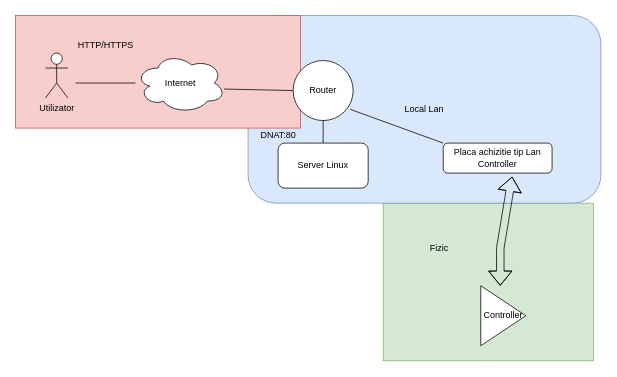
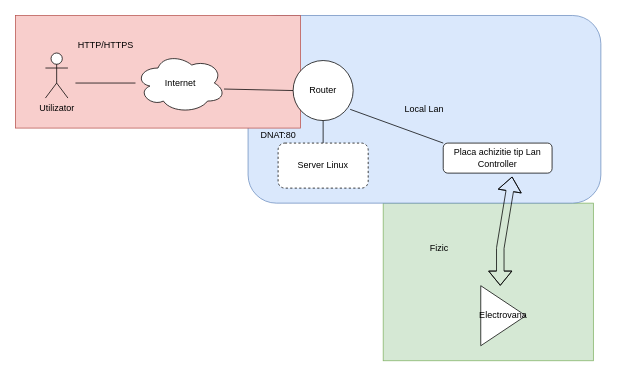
(323, 165) -> (323, 165)
(503, 315) -> (503, 315)
